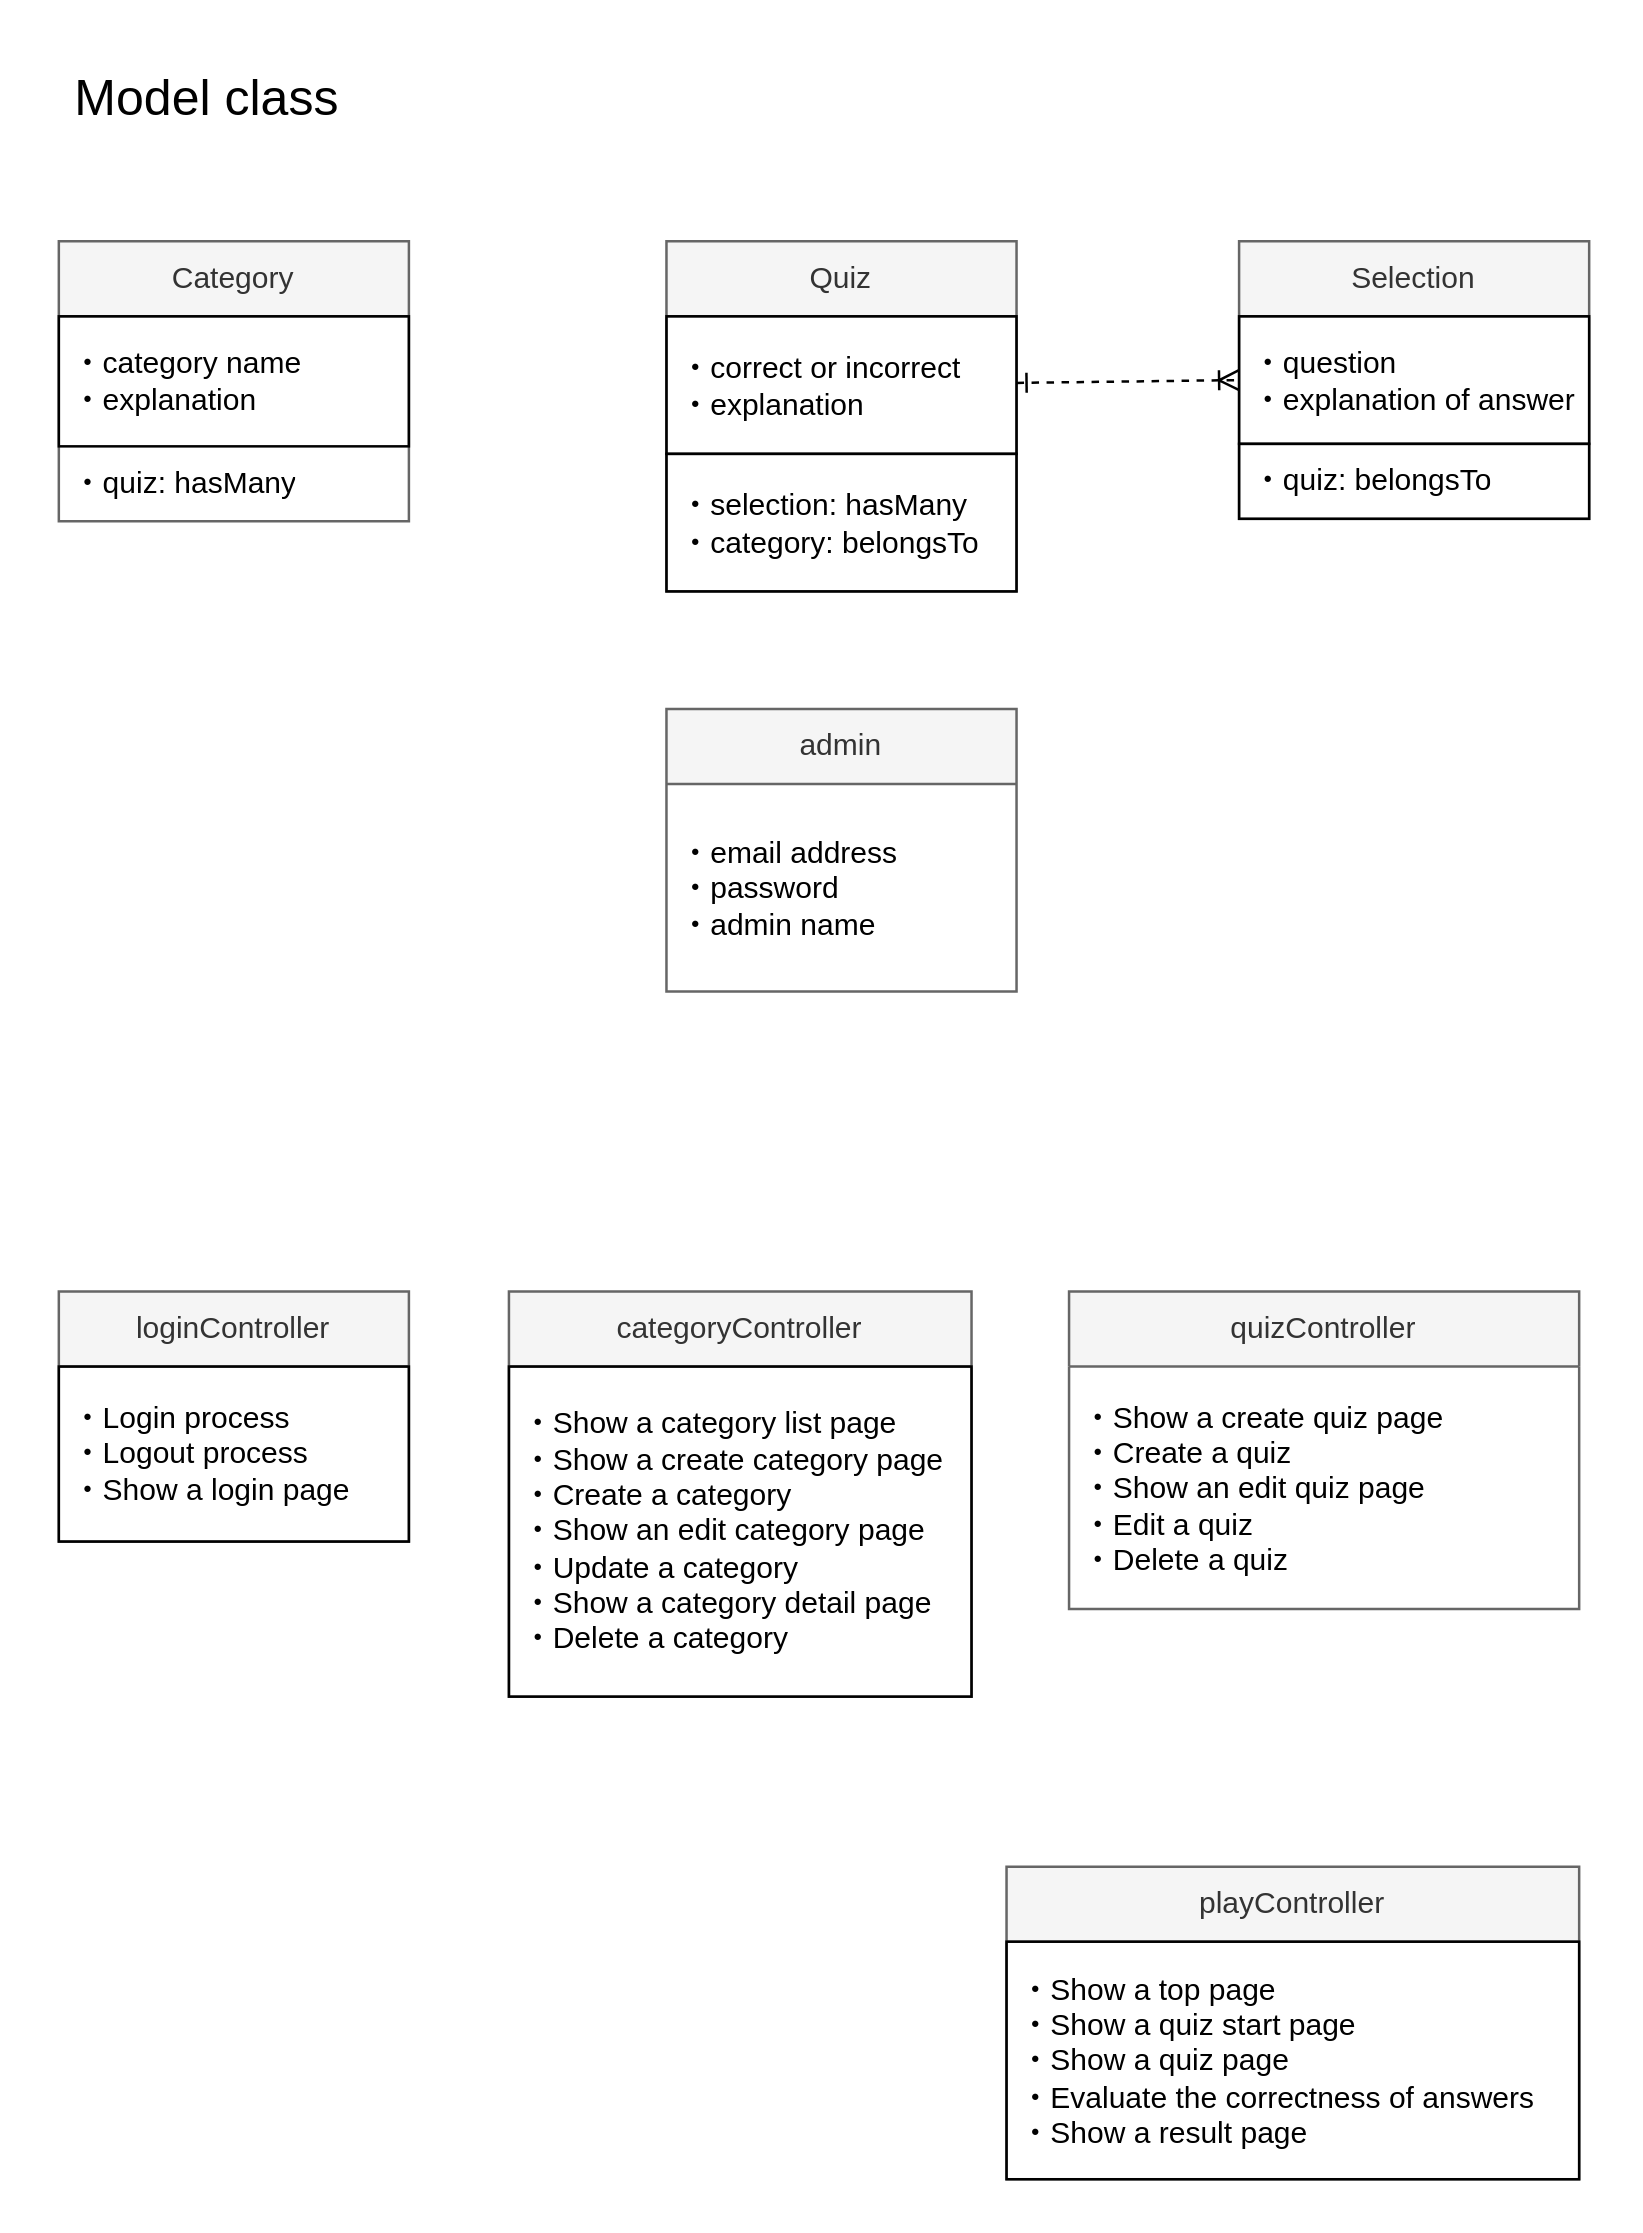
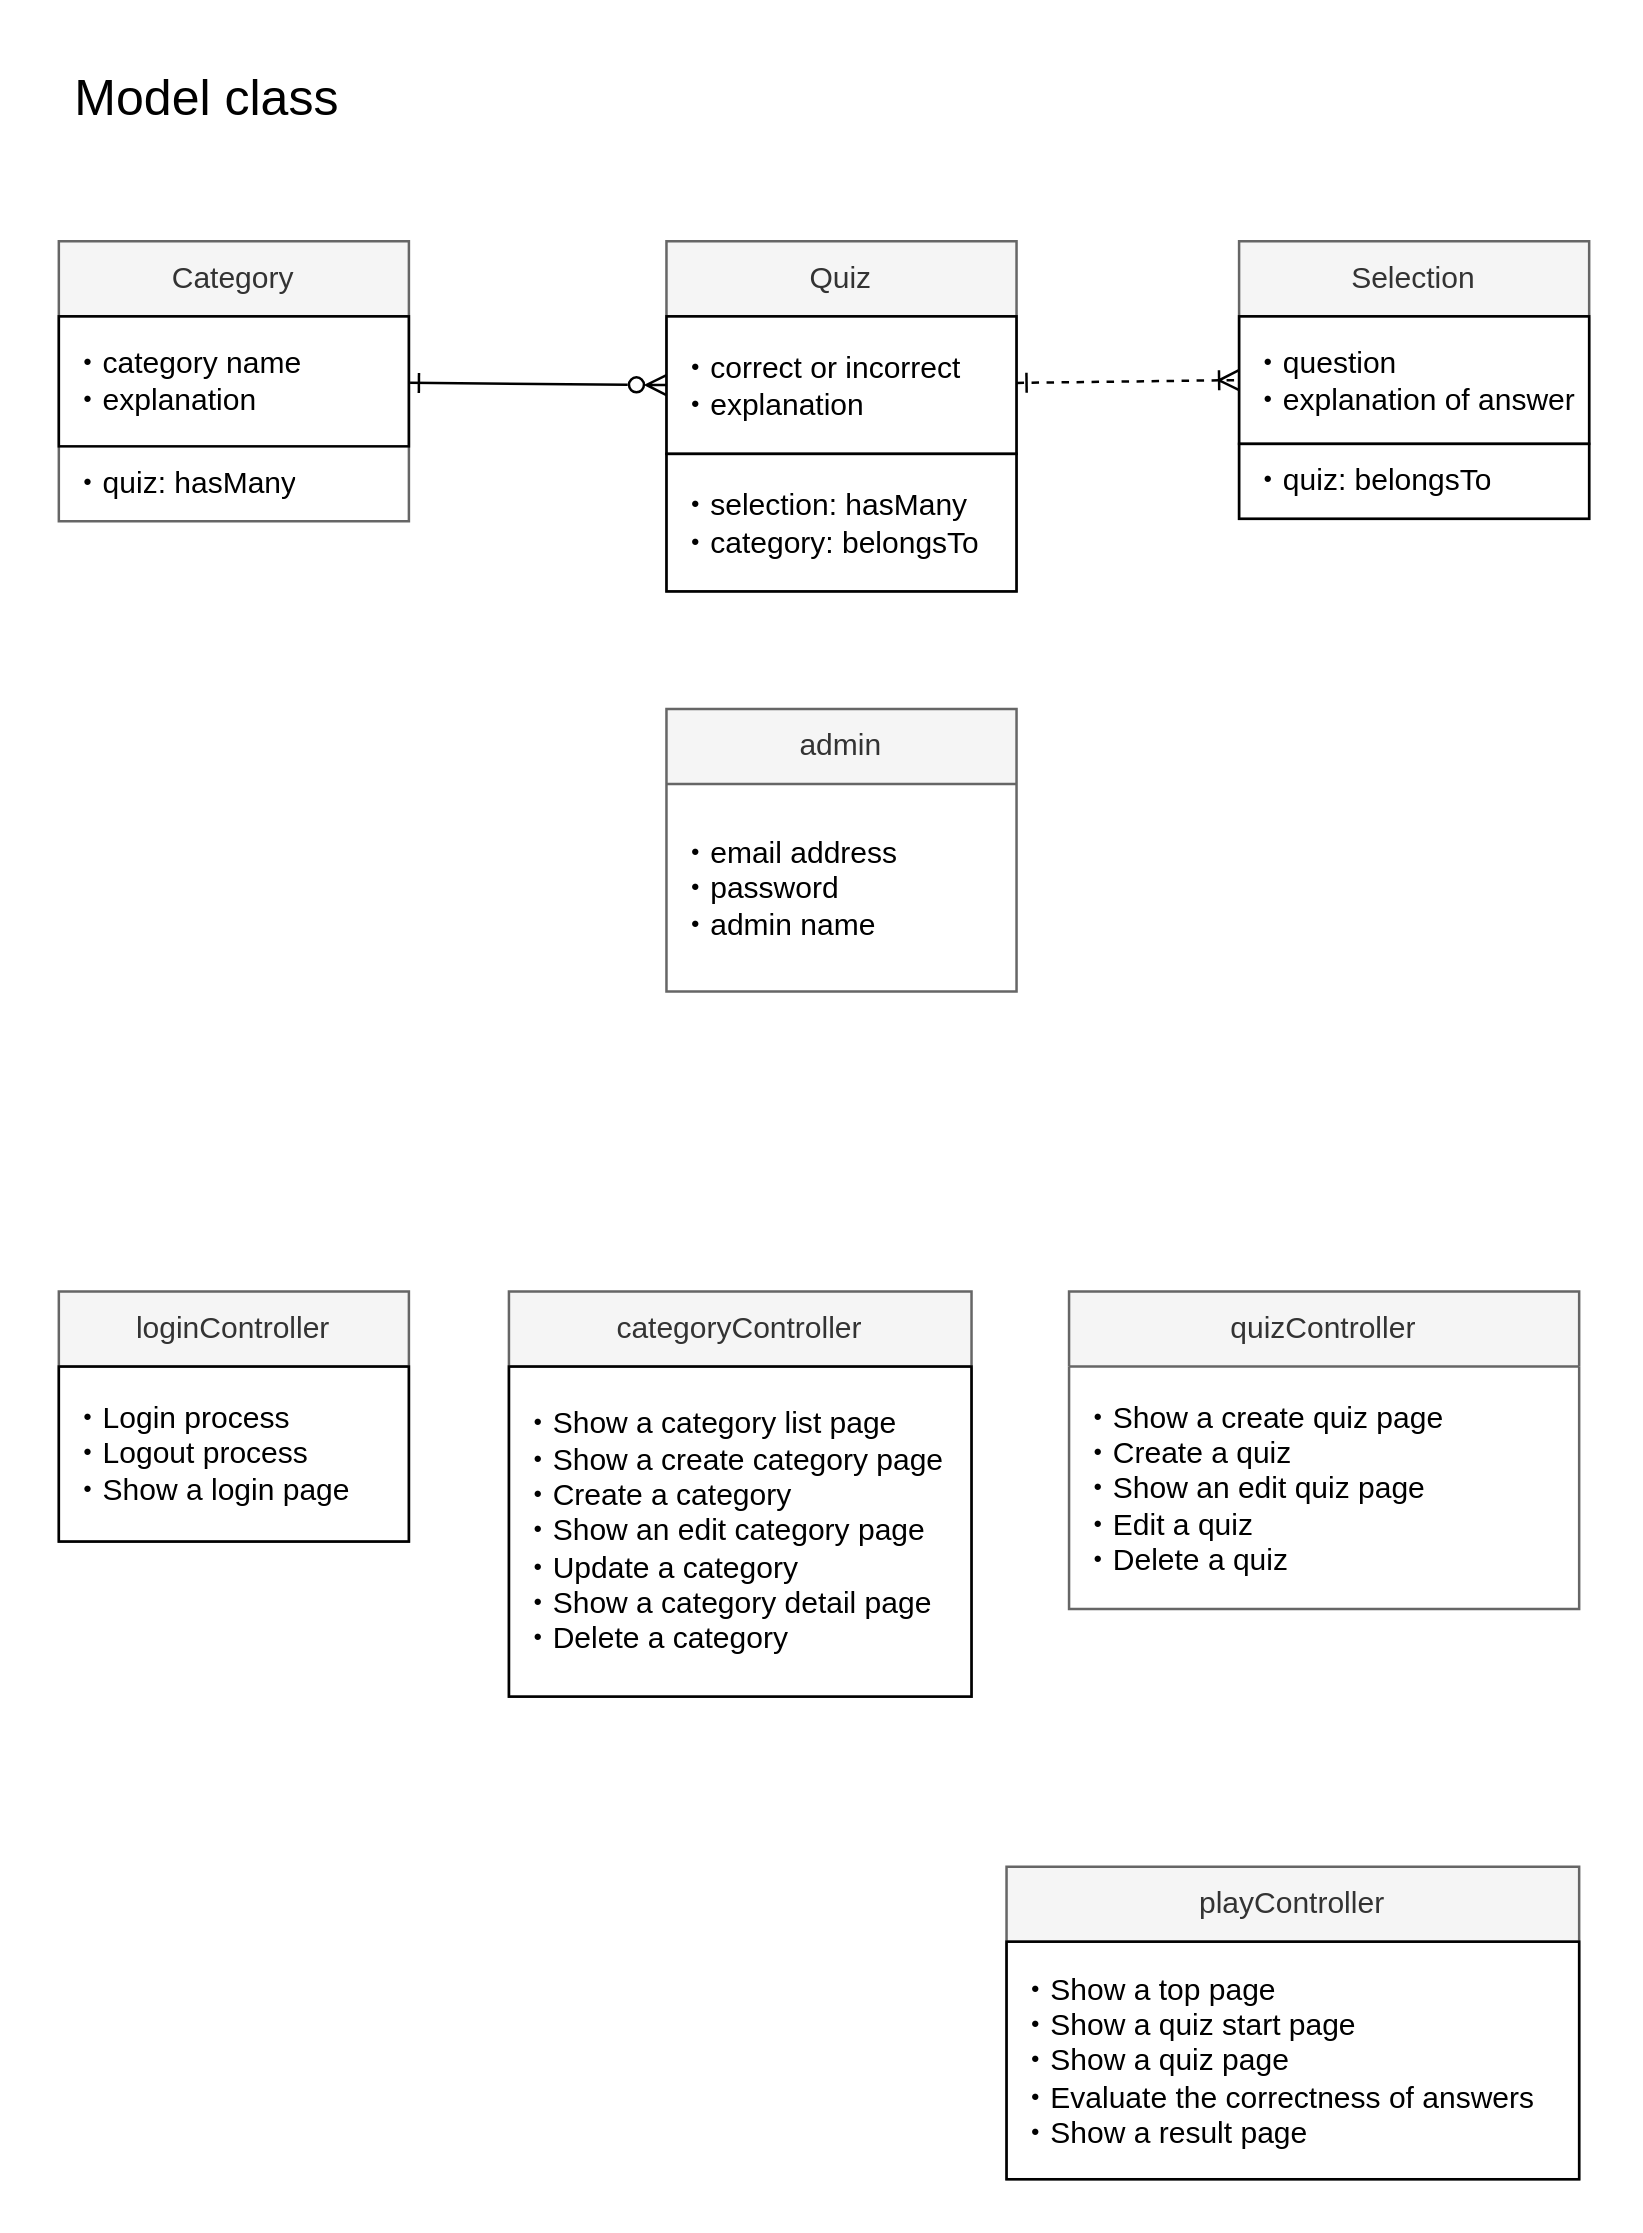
none -> (519, 384)
